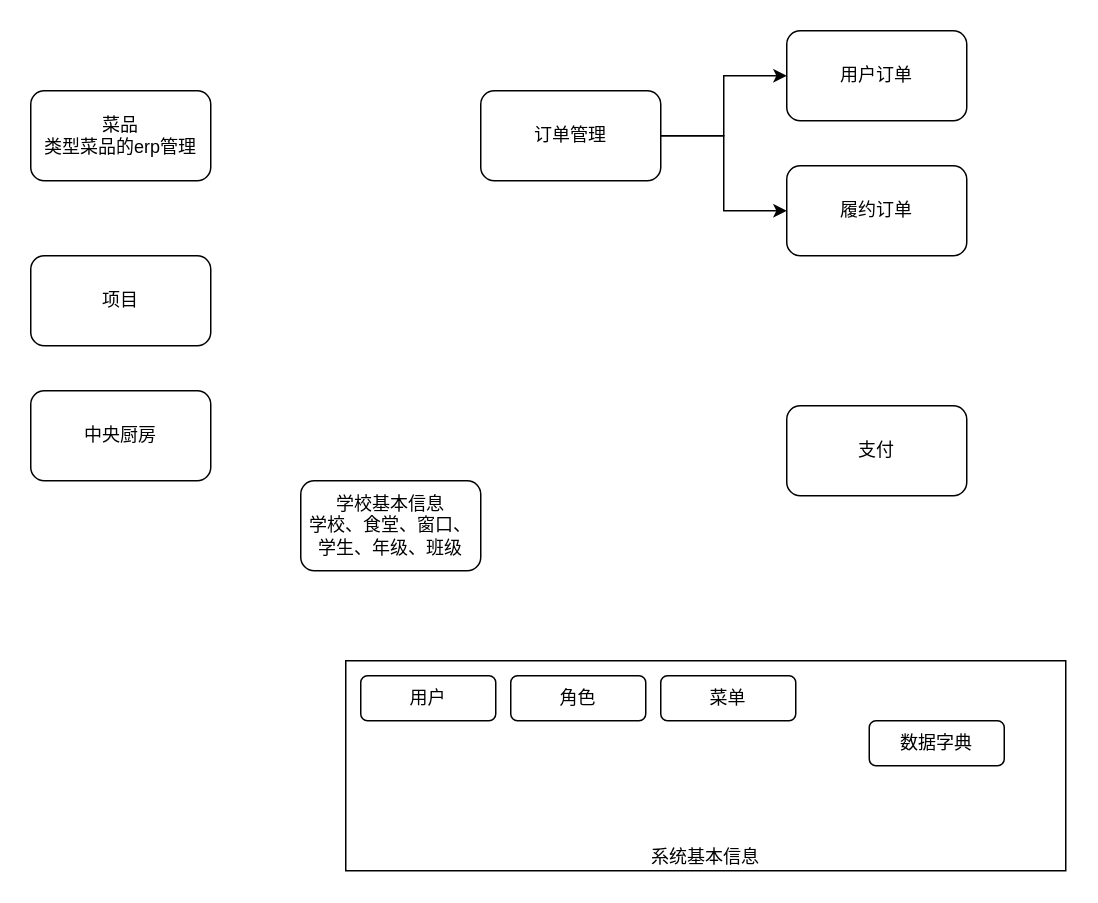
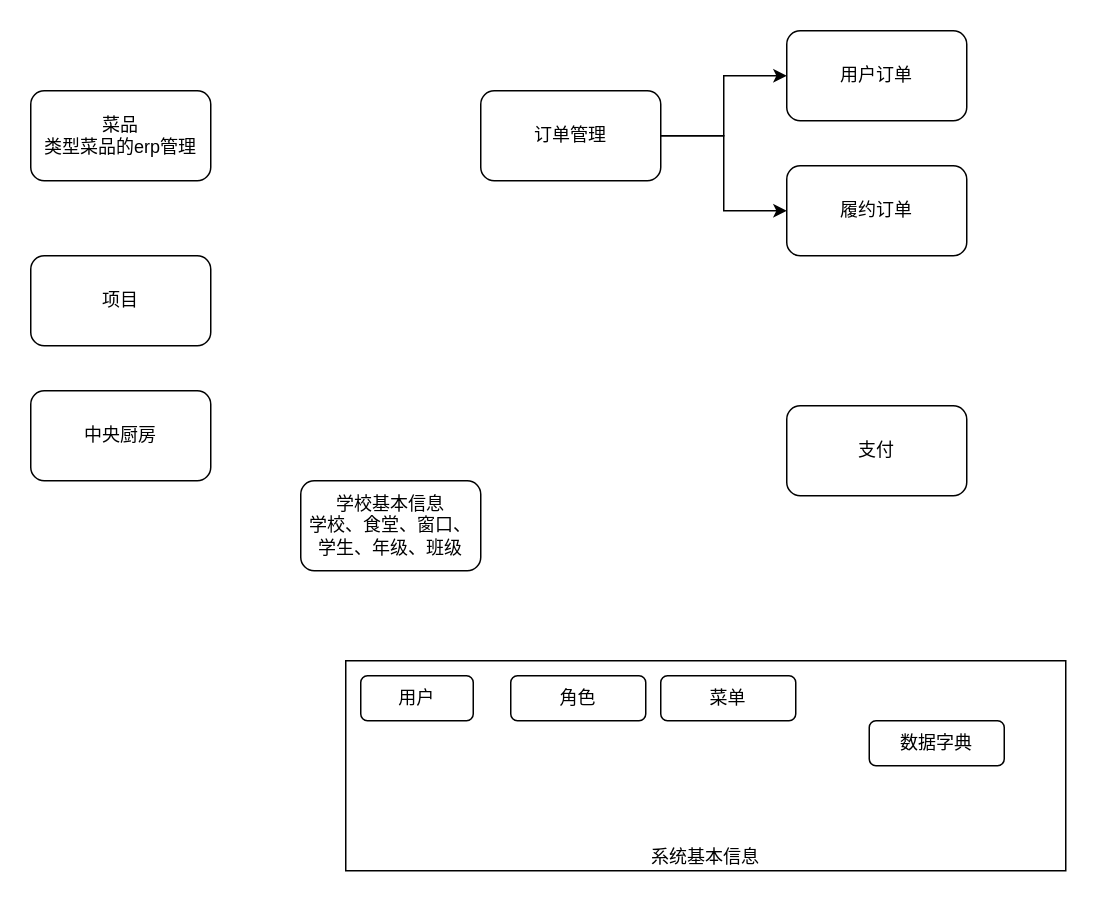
(428, 698) -> (417, 698)
